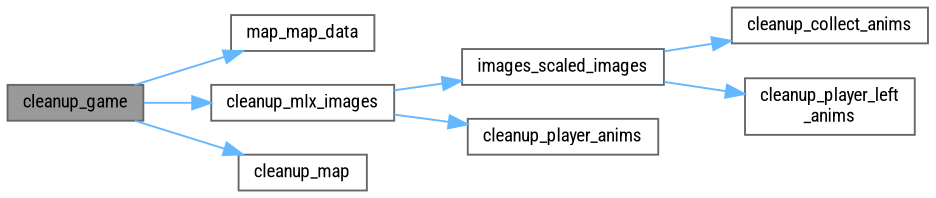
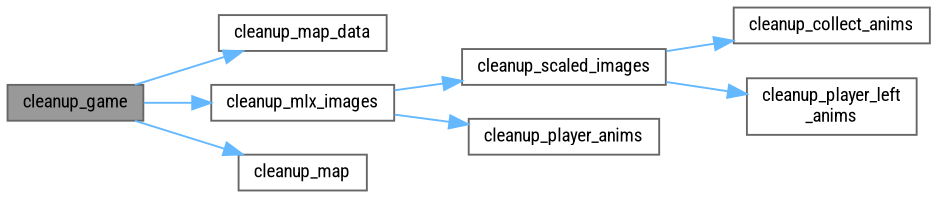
(303, 33) -> (303, 33)
(563, 67) -> (564, 67)
